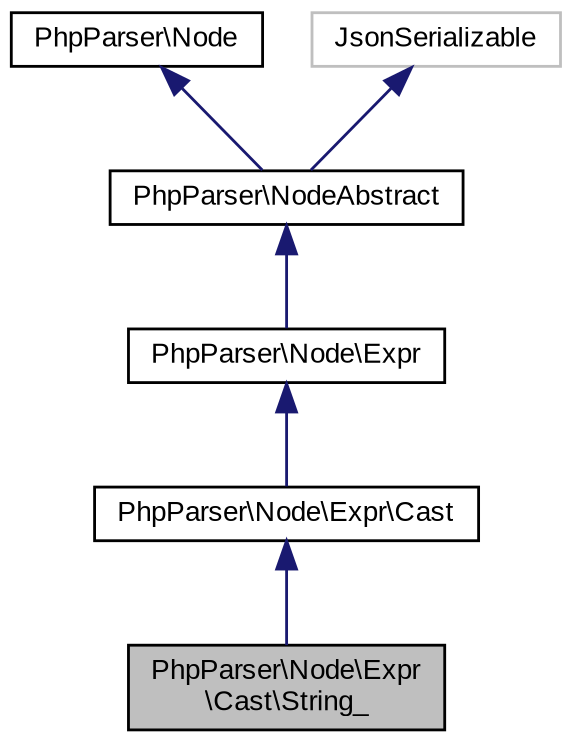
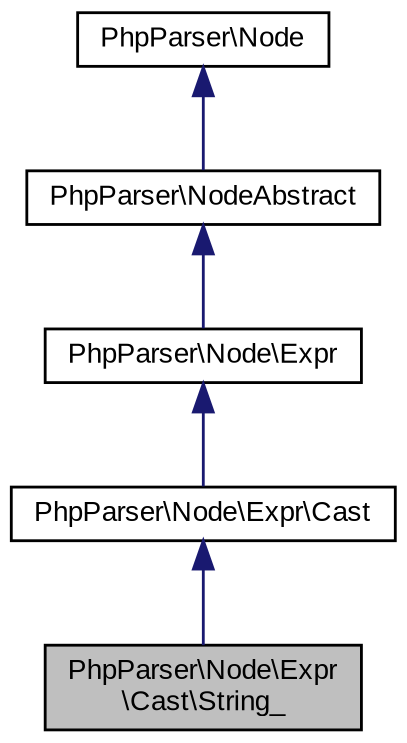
(436, 40) -> none
